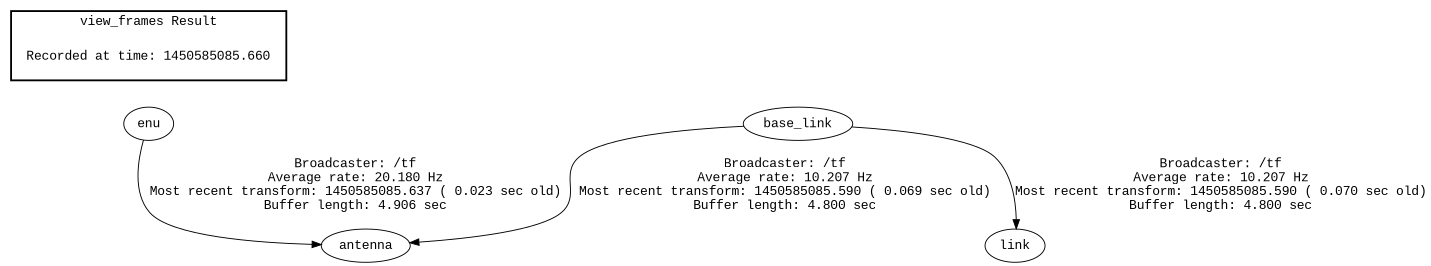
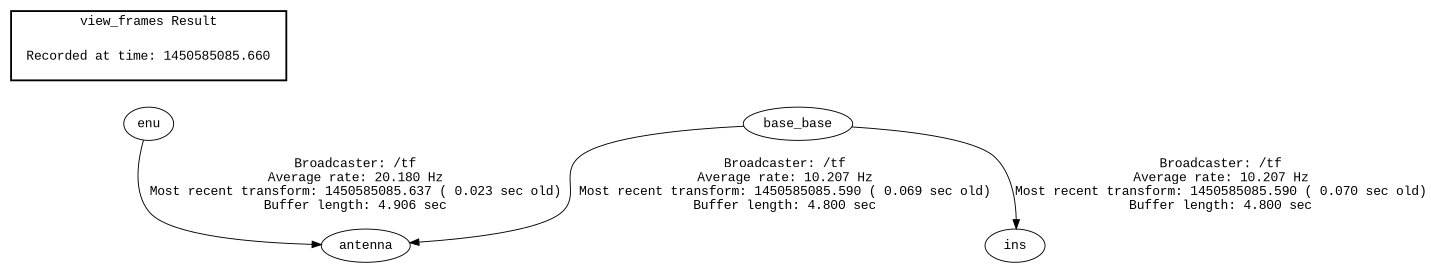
(798, 124) -> (798, 124)
(1015, 246) -> (1015, 246)
